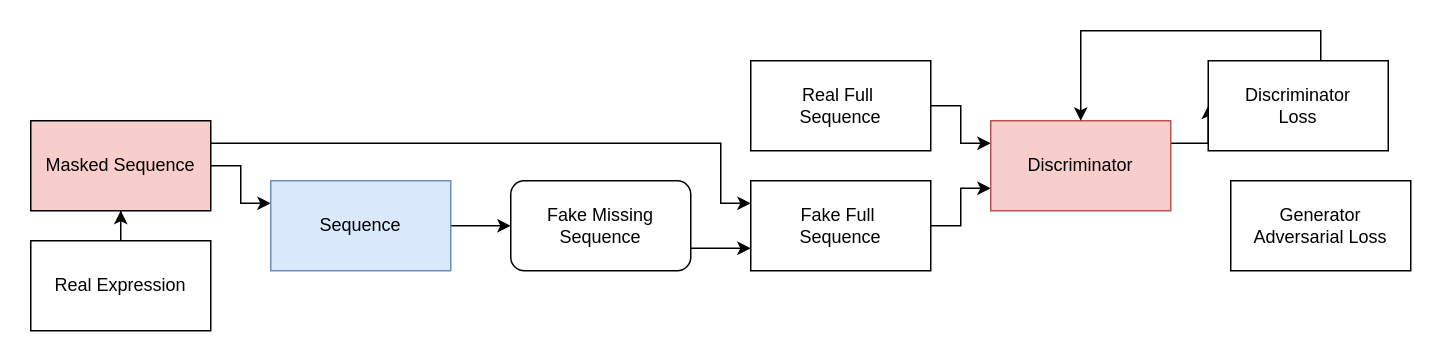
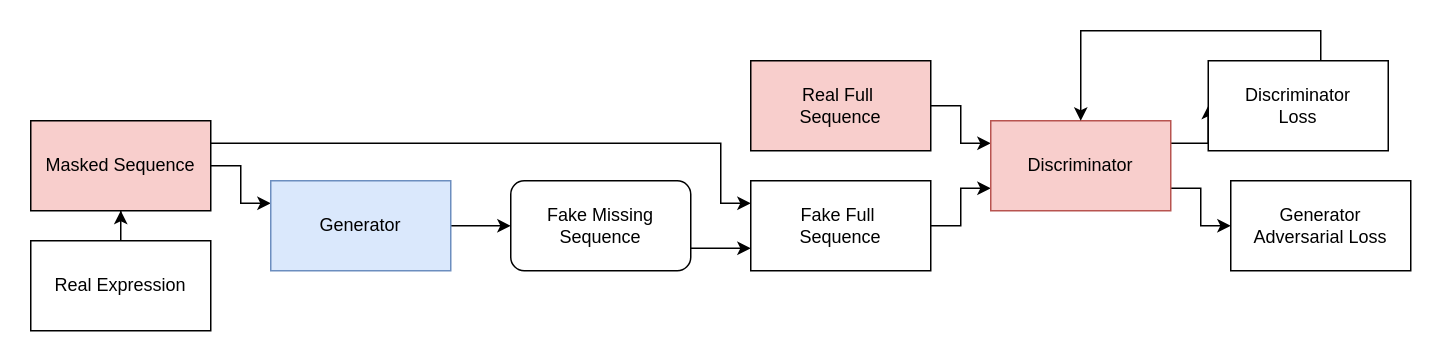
(841, 106) -> (841, 106)
none -> (1201, 201)
(361, 226) -> (361, 226)
